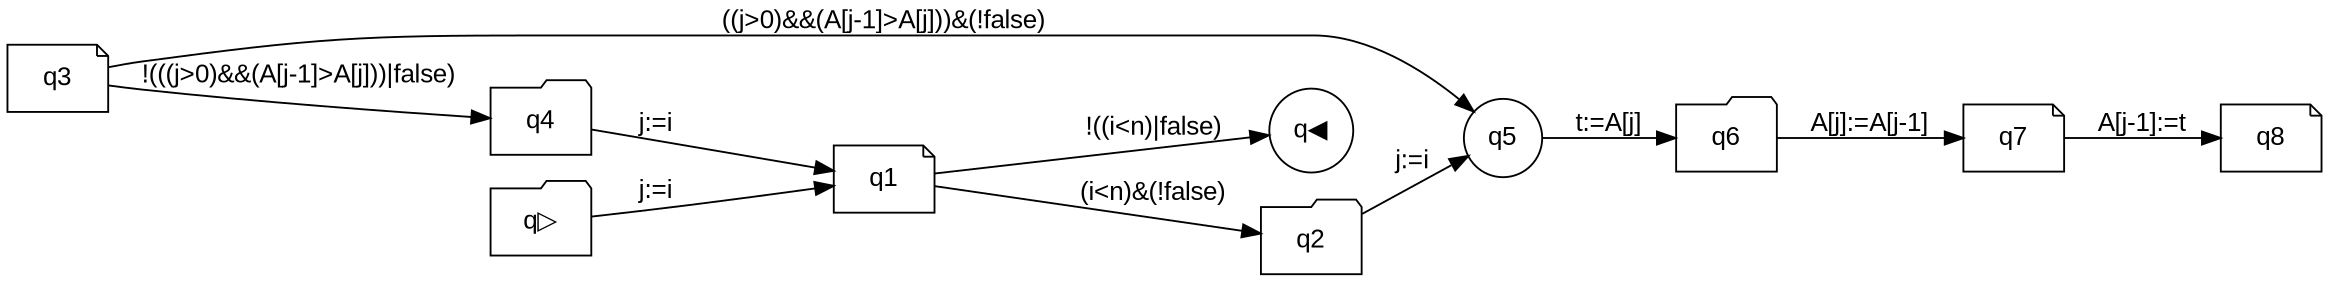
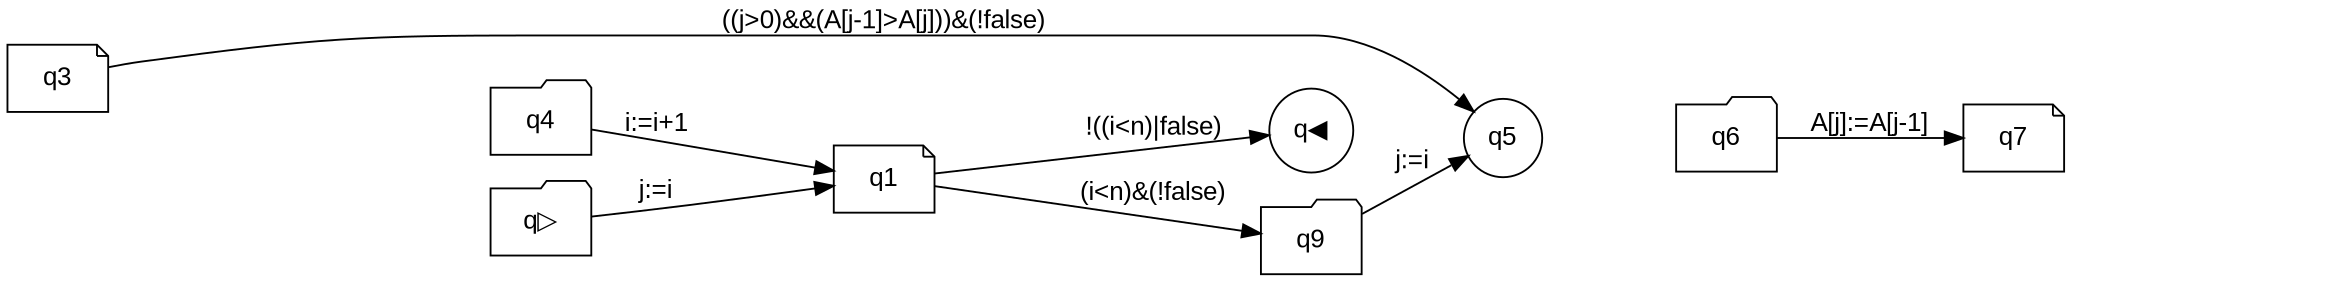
(290, 103) -> none
(657, 124) -> (657, 124)
(1599, 138) -> none
(2271, 138) -> none
(1311, 241) -> (1311, 241)
